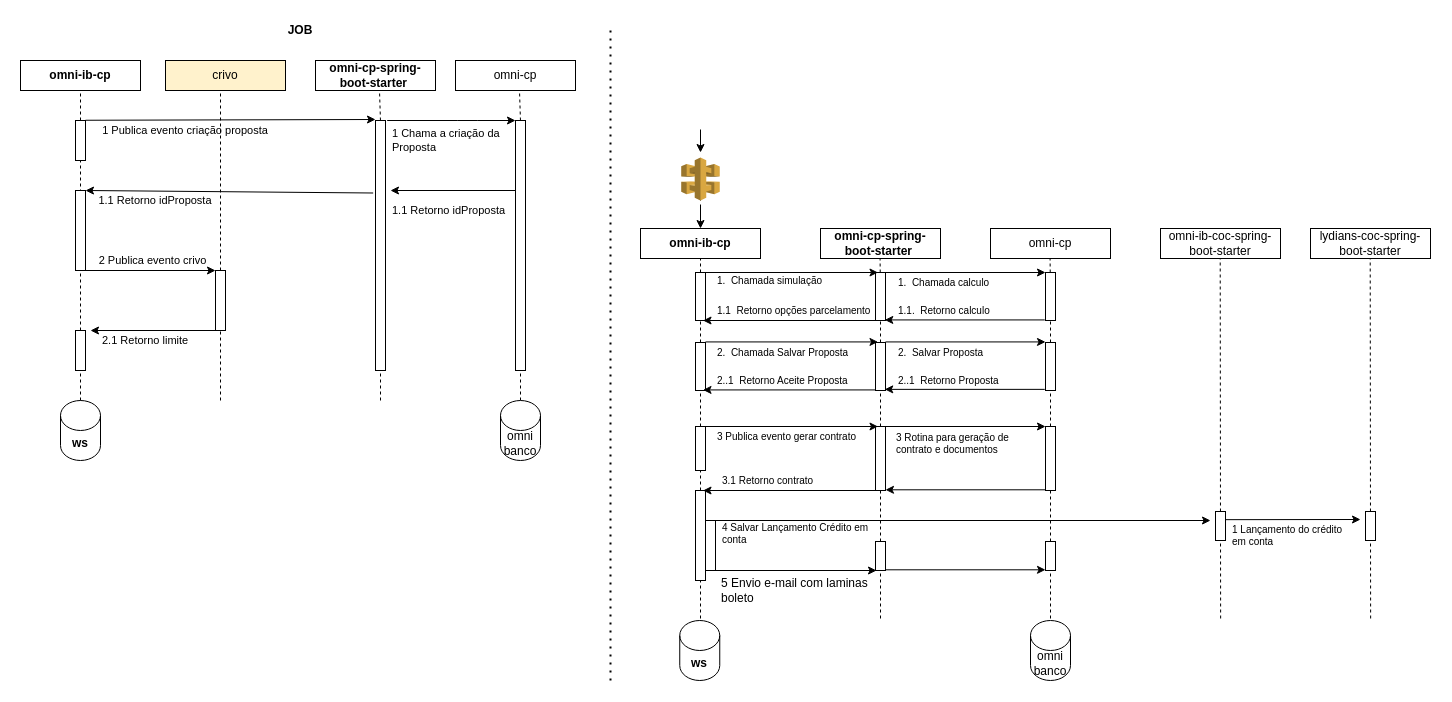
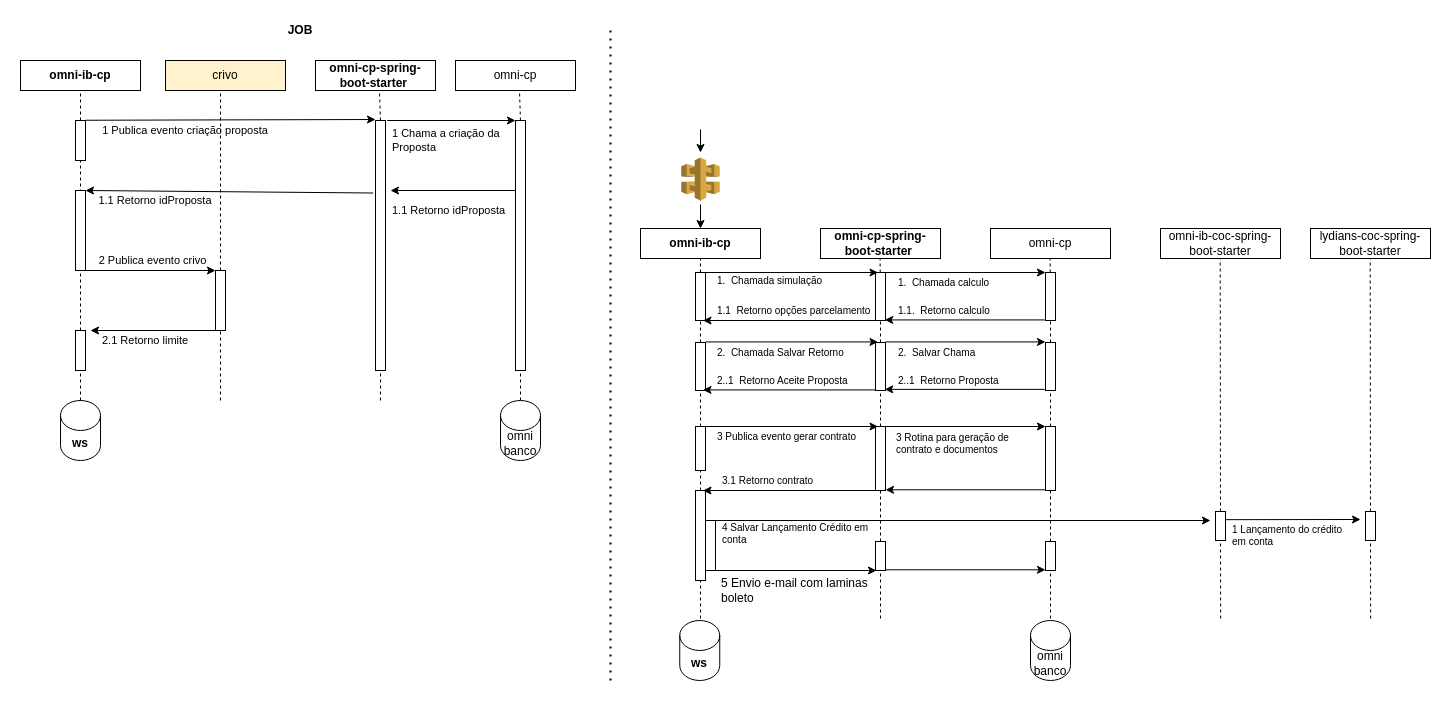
(787, 353) -> (784, 353)
(947, 353) -> (938, 353)
